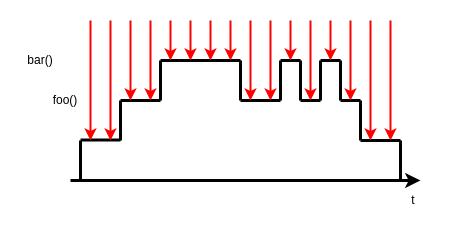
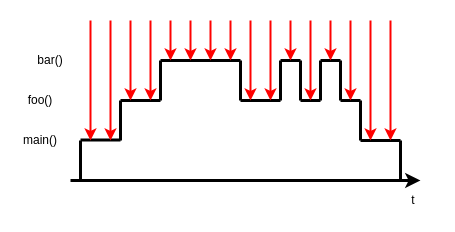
(41, 61) -> (51, 61)
(66, 101) -> (41, 101)
none -> (41, 141)
